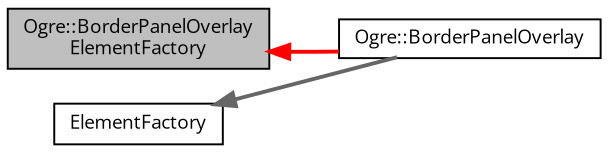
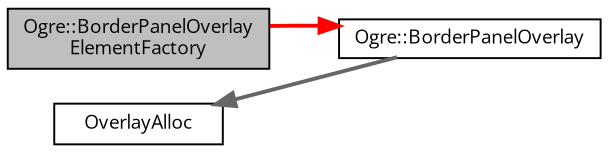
(314, 52) -> (294, 26)
(139, 124) -> (139, 124)
